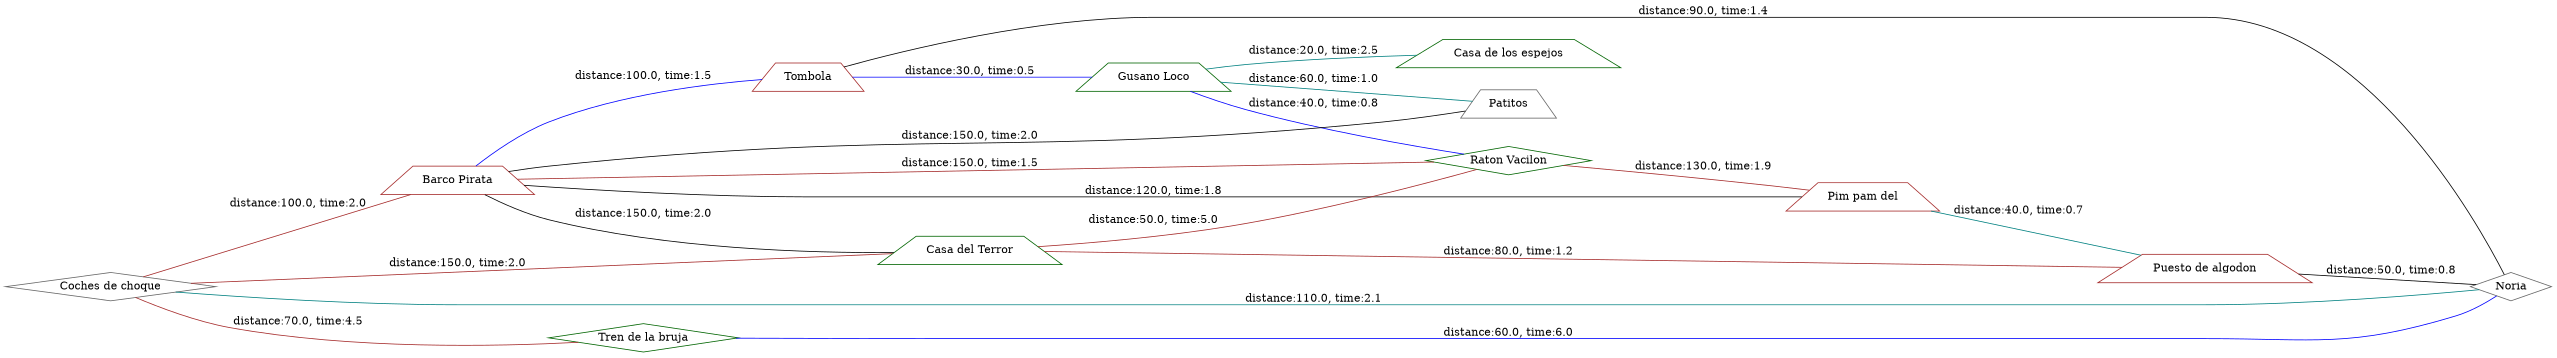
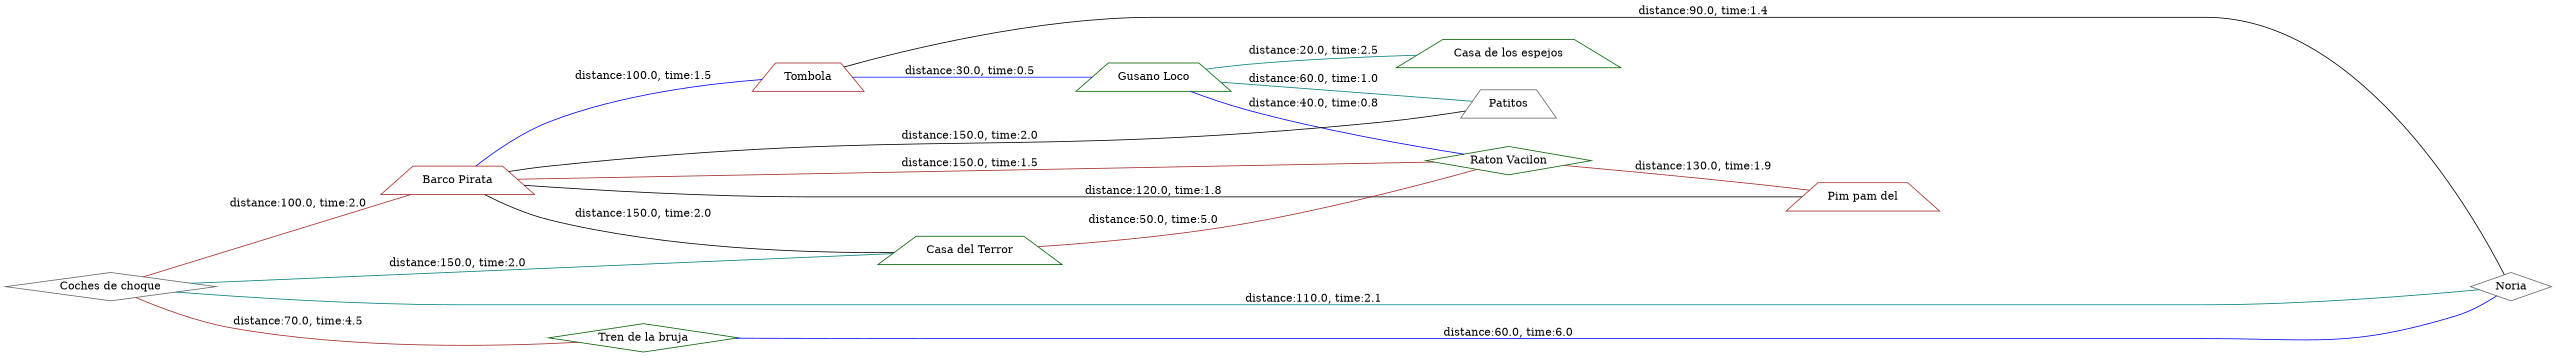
(542, 268) -> (542, 268)
(2205, 269) -> none
